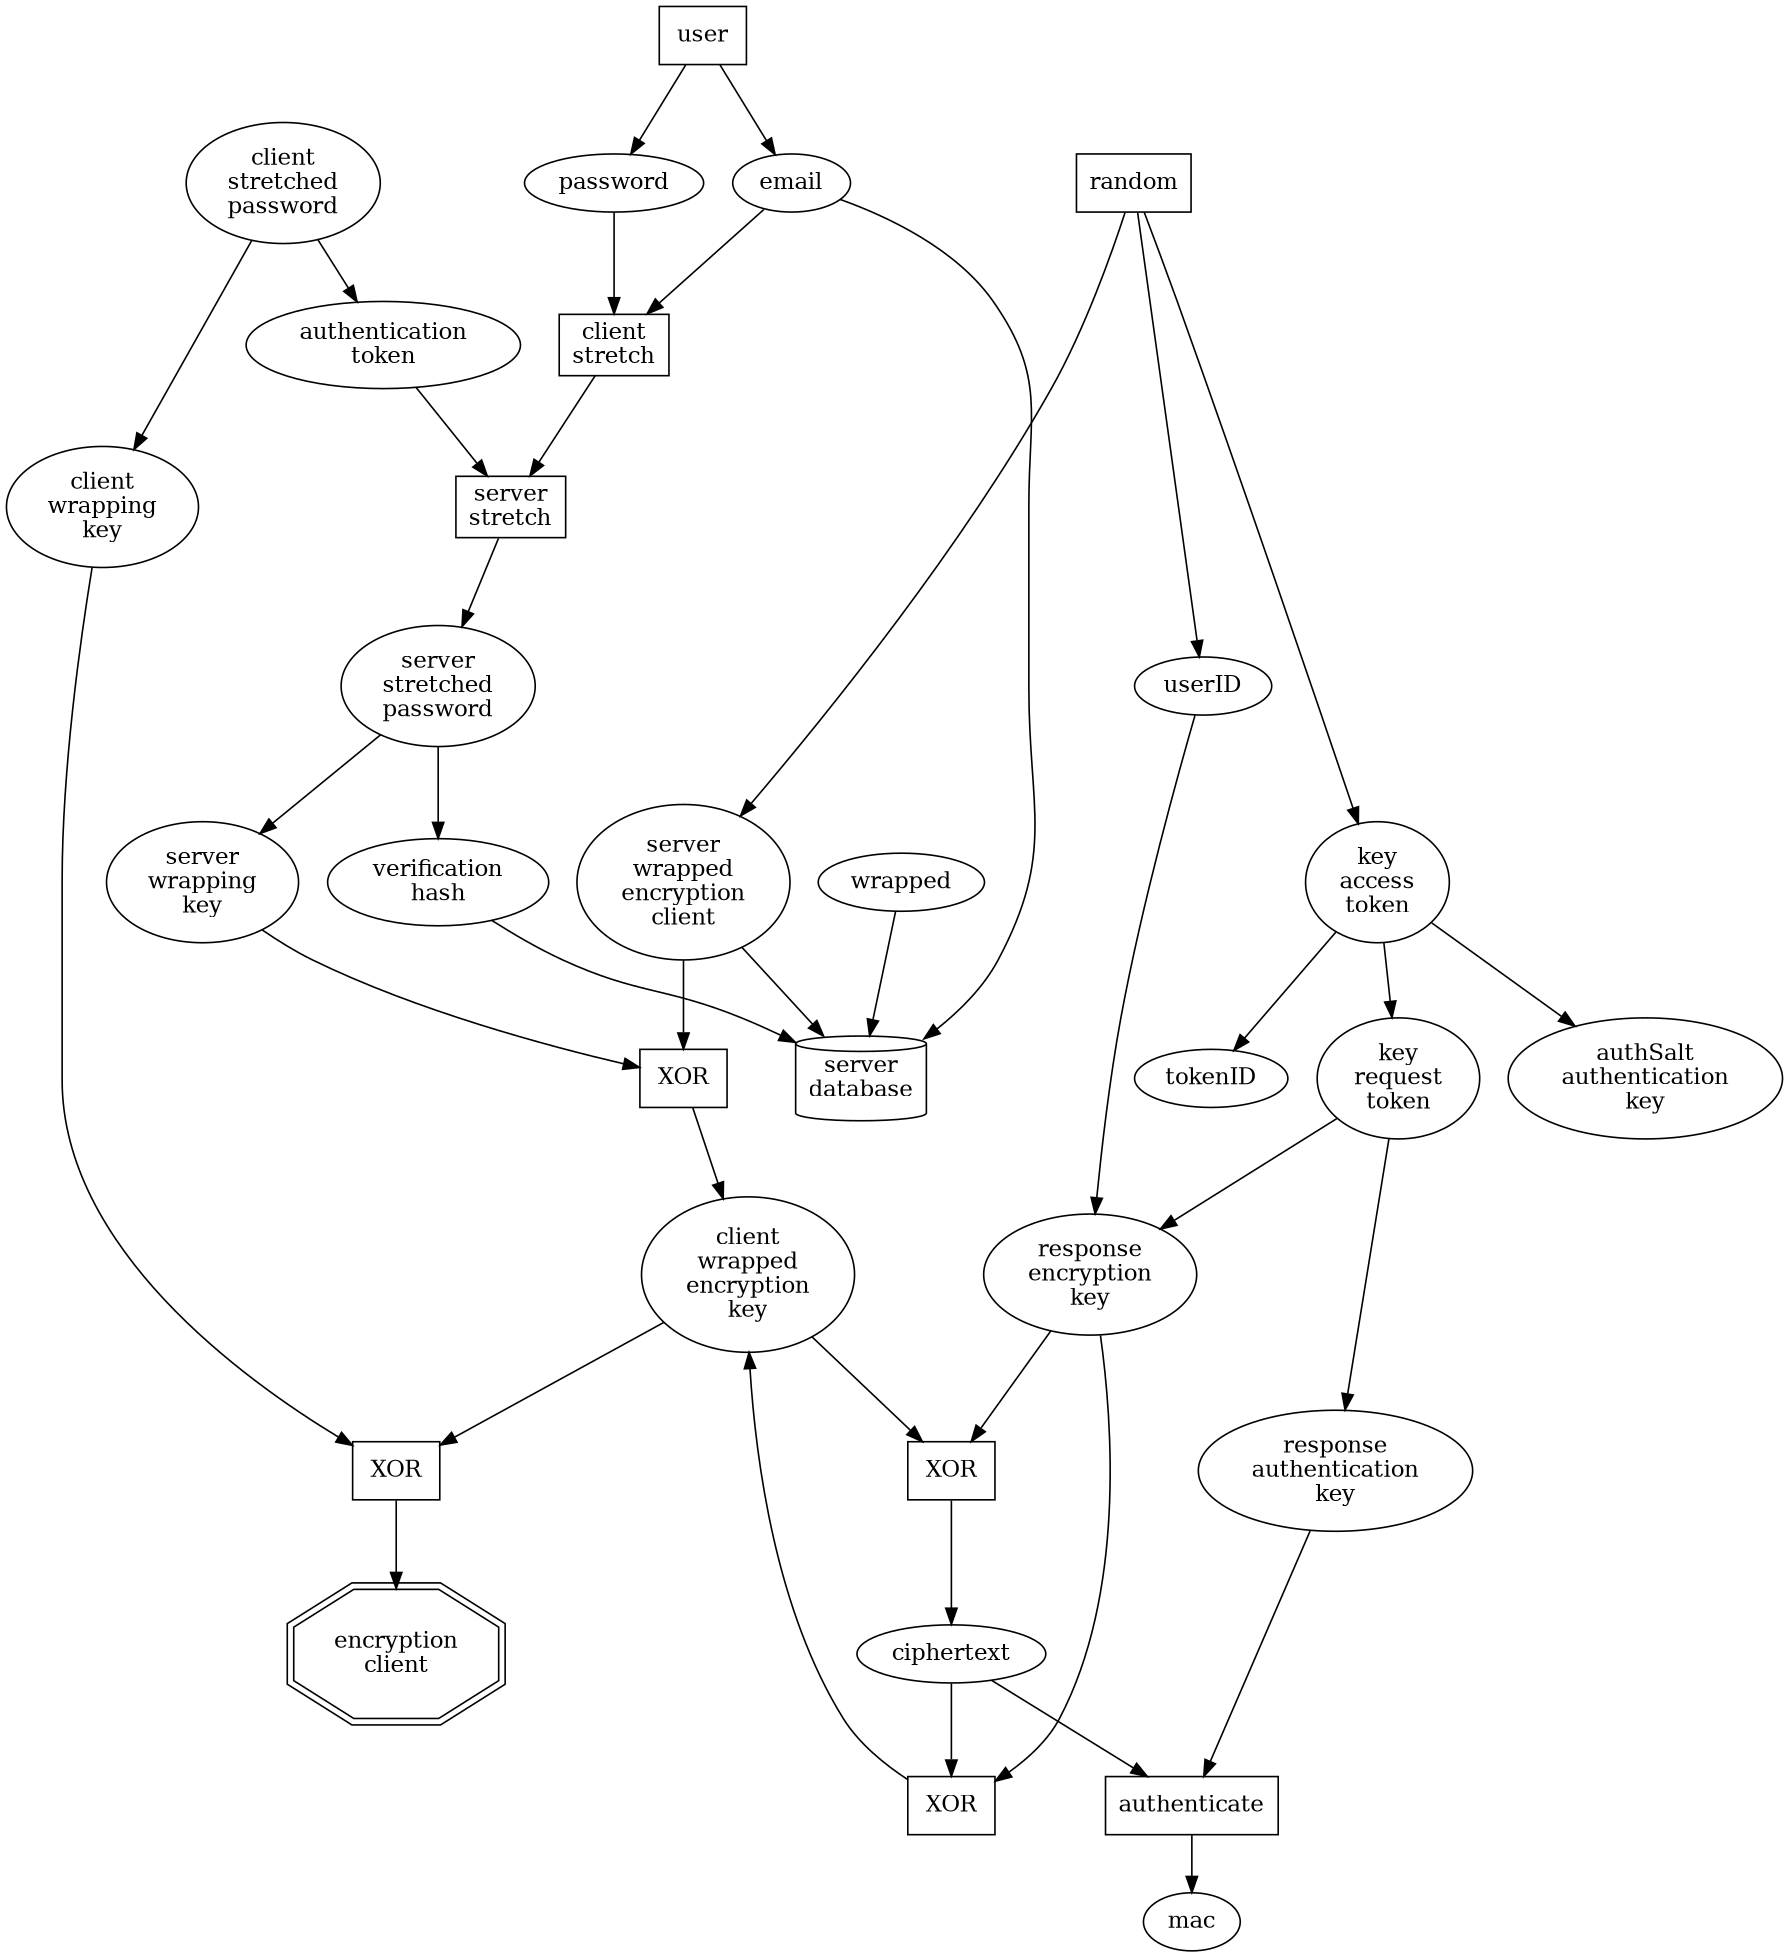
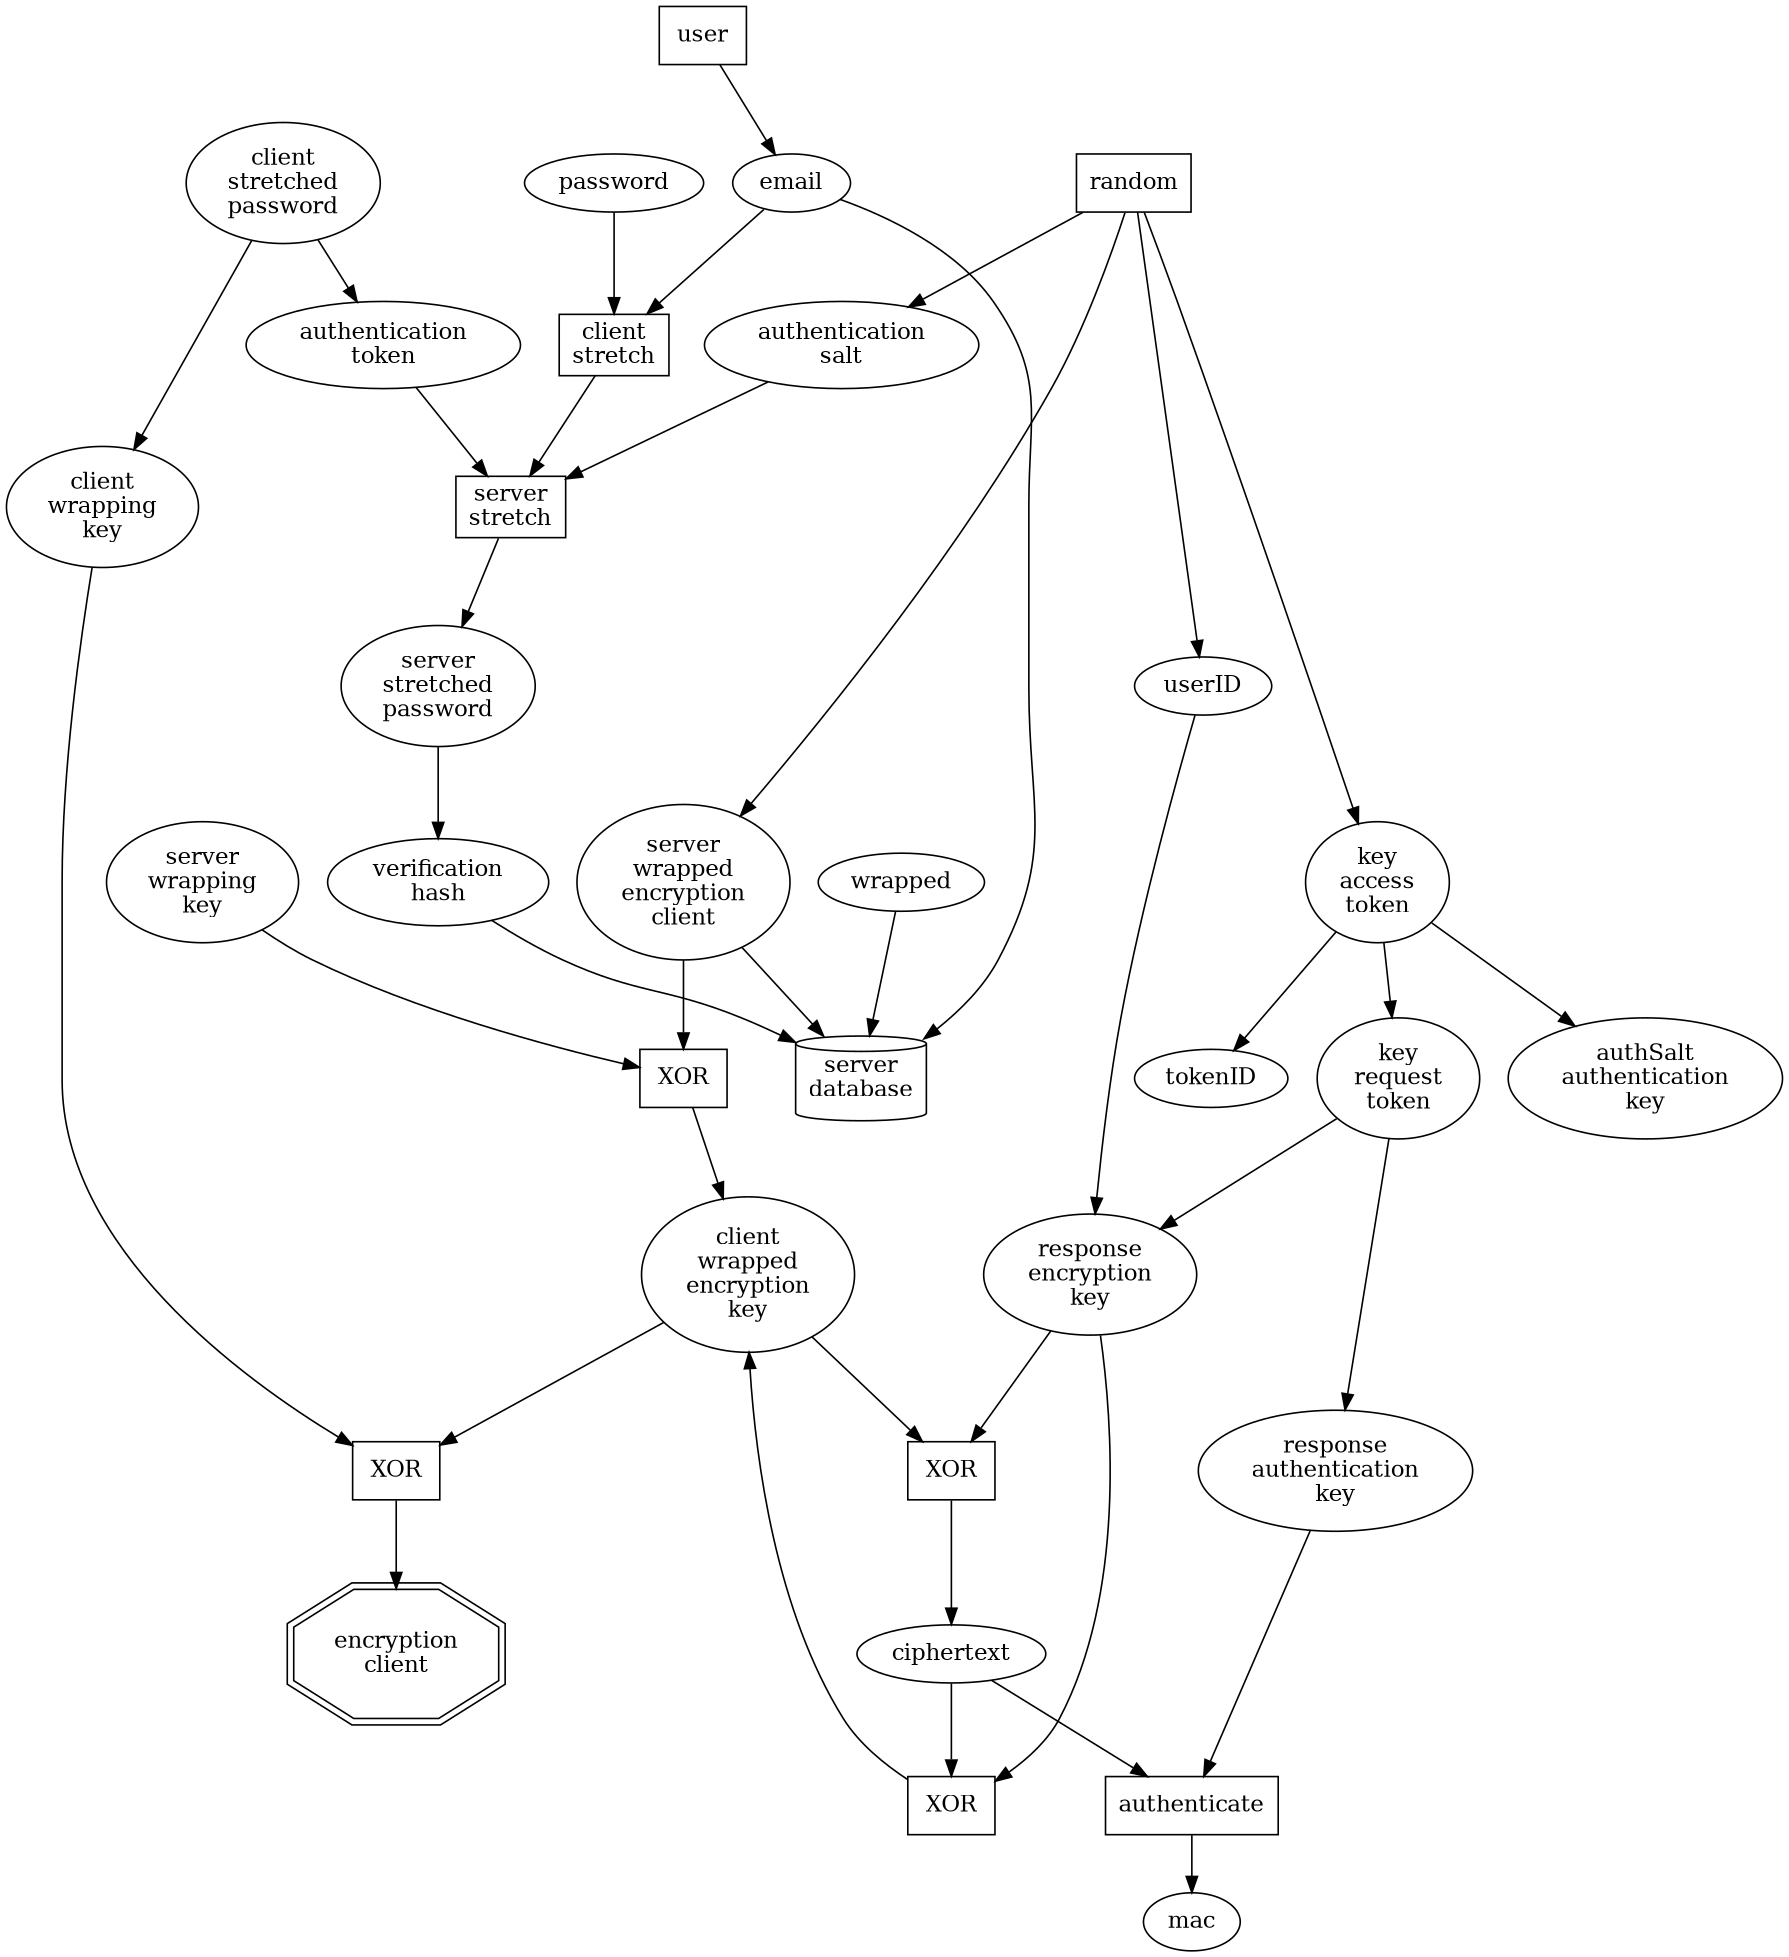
(663, 102) -> none
none -> (842, 345)
(327, 779) -> none
